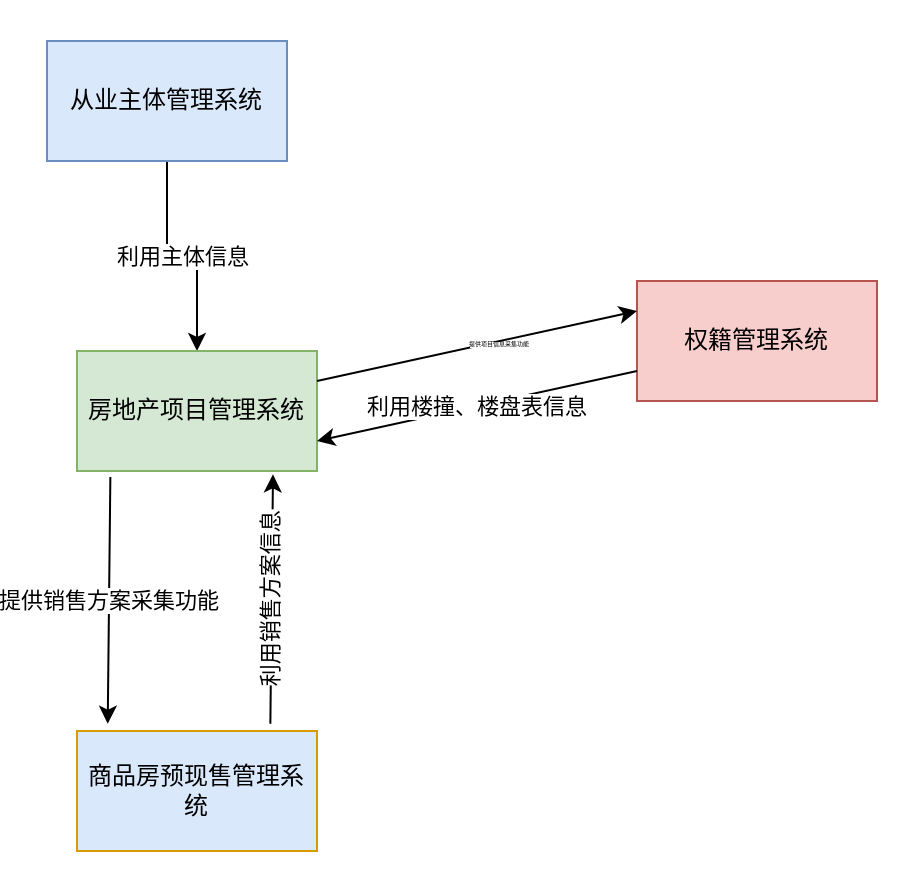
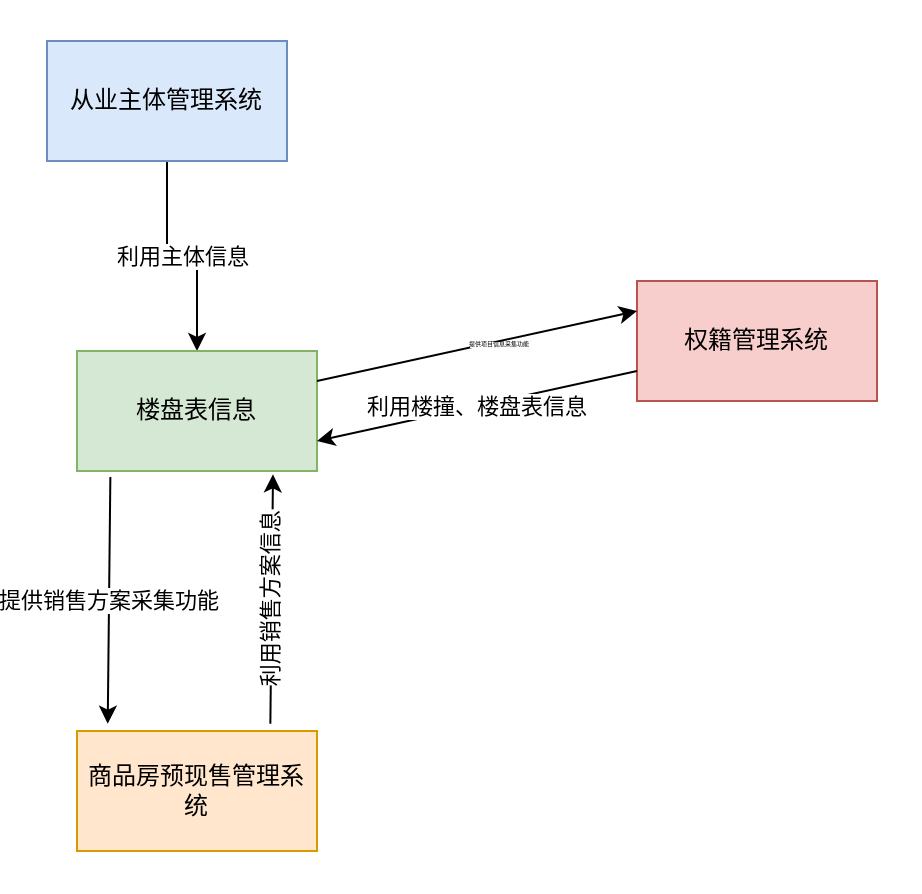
(197, 411) -> (197, 411)
(197, 791) -> (197, 791)
